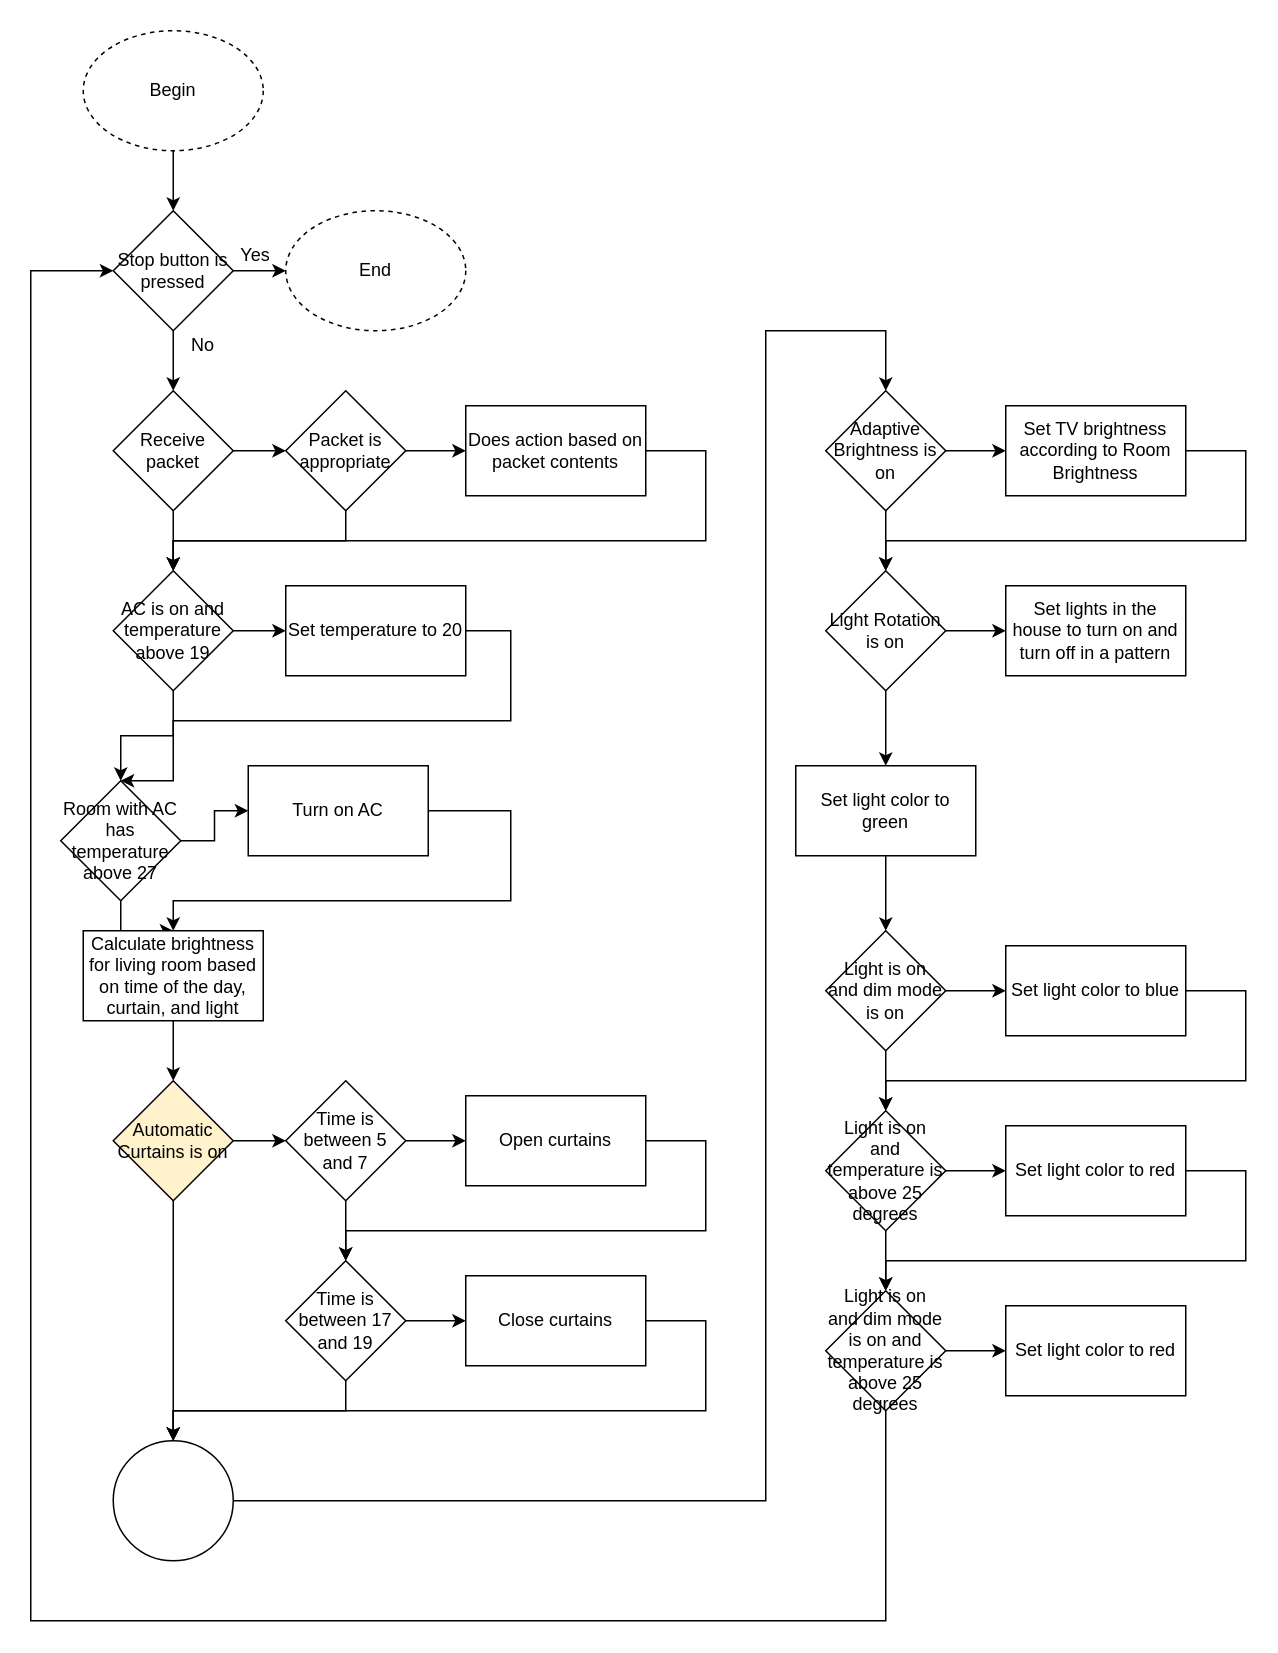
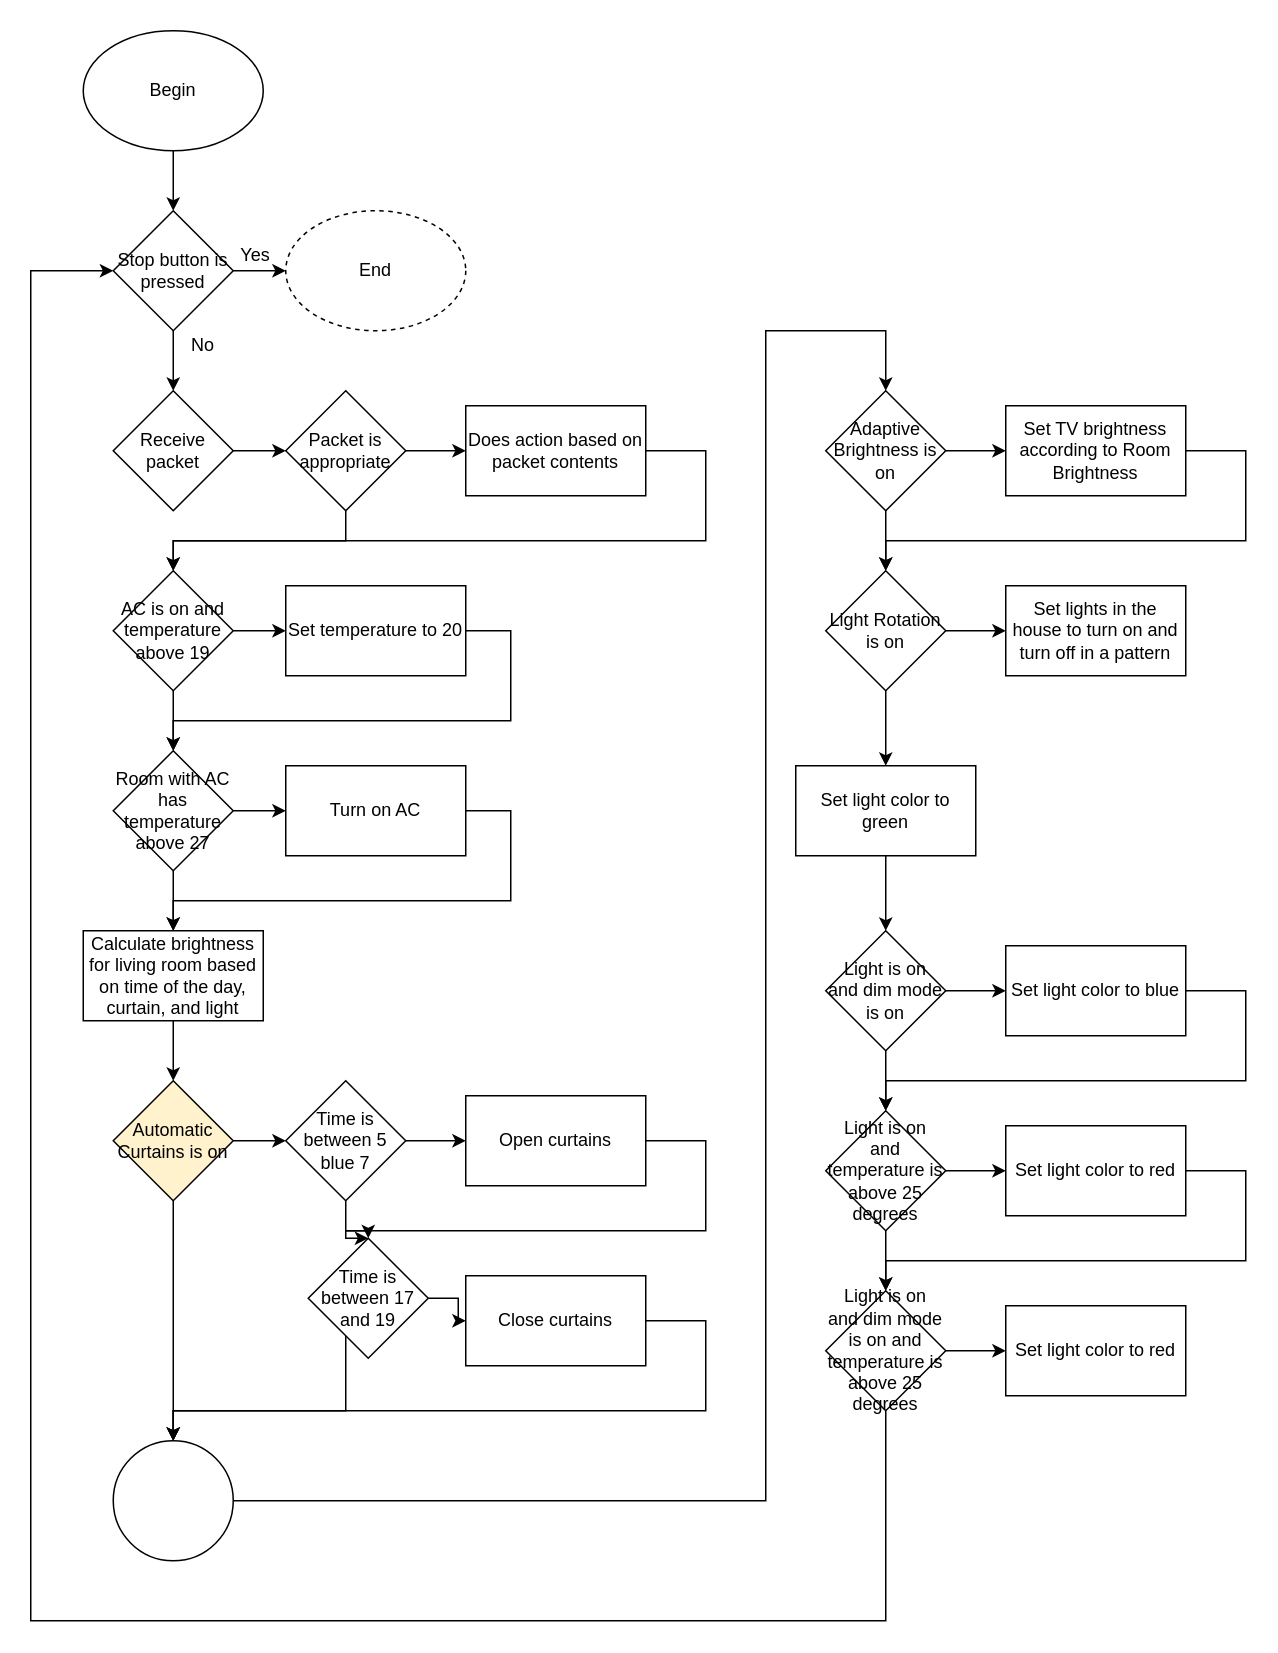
(173, 91) -> (173, 91)
(173, 524) -> none
(338, 811) -> (376, 811)
(121, 841) -> (173, 811)
(346, 1141) -> (346, 1141)
(346, 1321) -> (368, 1298)
